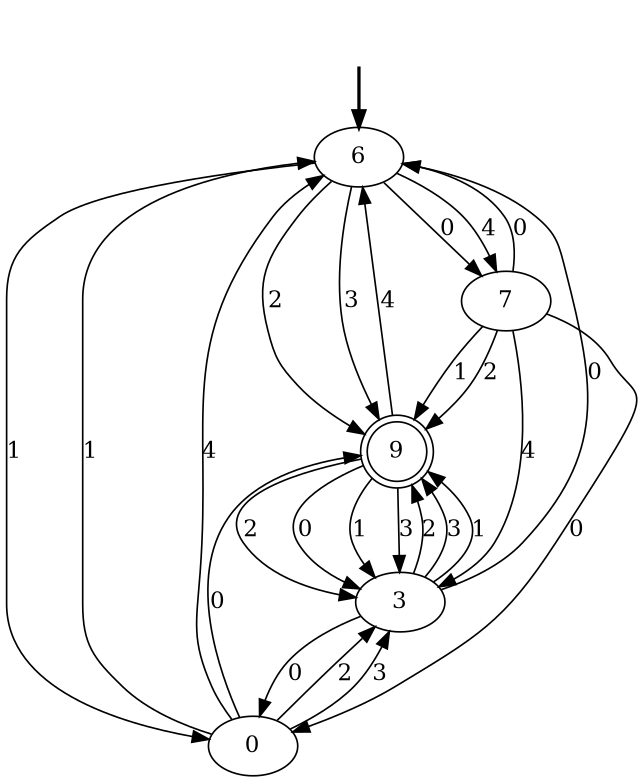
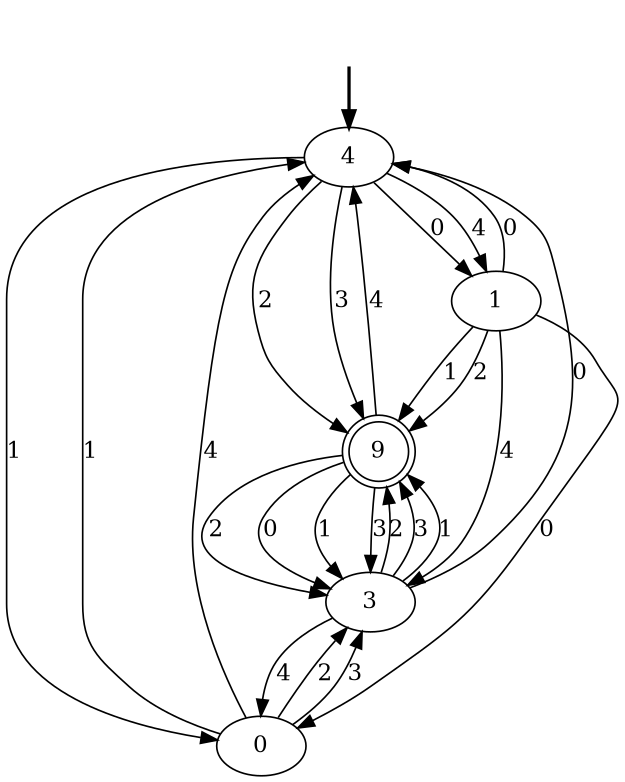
(359, 157) -> (349, 157)
(506, 301) -> (496, 301)
(214, 552) -> none
(296, 674) -> (285, 674)
